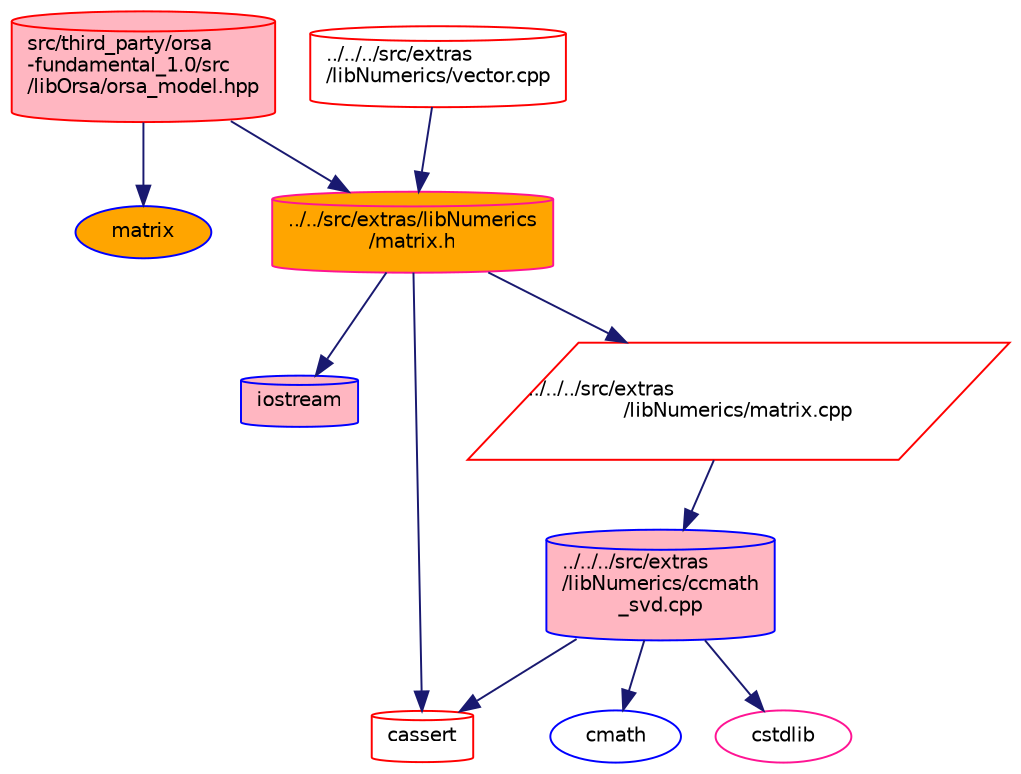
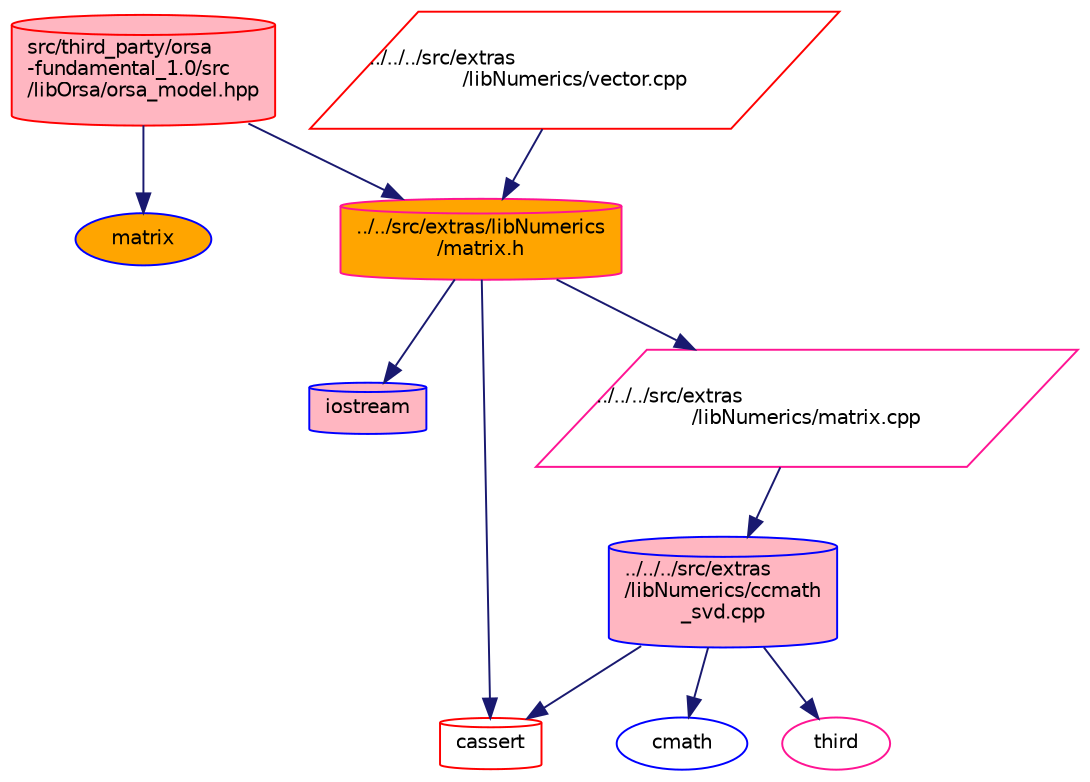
(438, 67) -> (575, 70)
(739, 401) -> (807, 408)
(783, 737) -> (836, 744)
